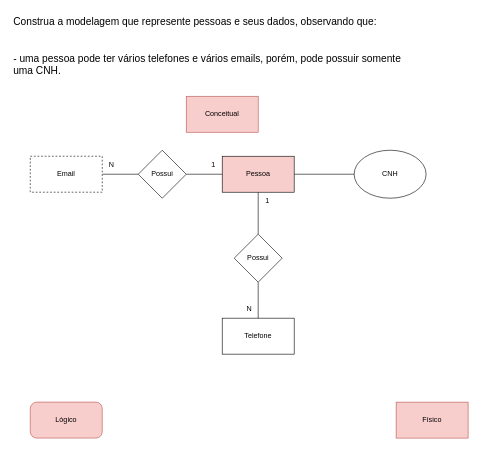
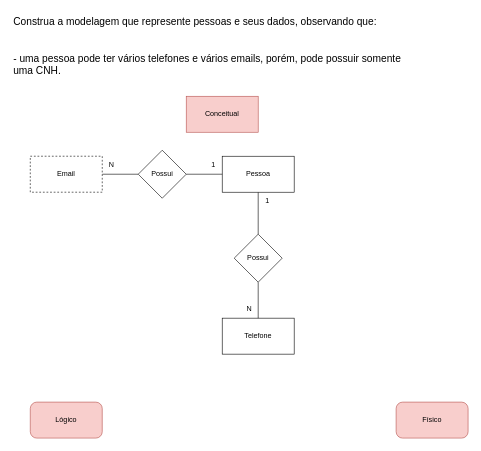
(258, 174) -> (258, 174)
(324, 174) -> none
(390, 174) -> none
(432, 420) -> (432, 420)
